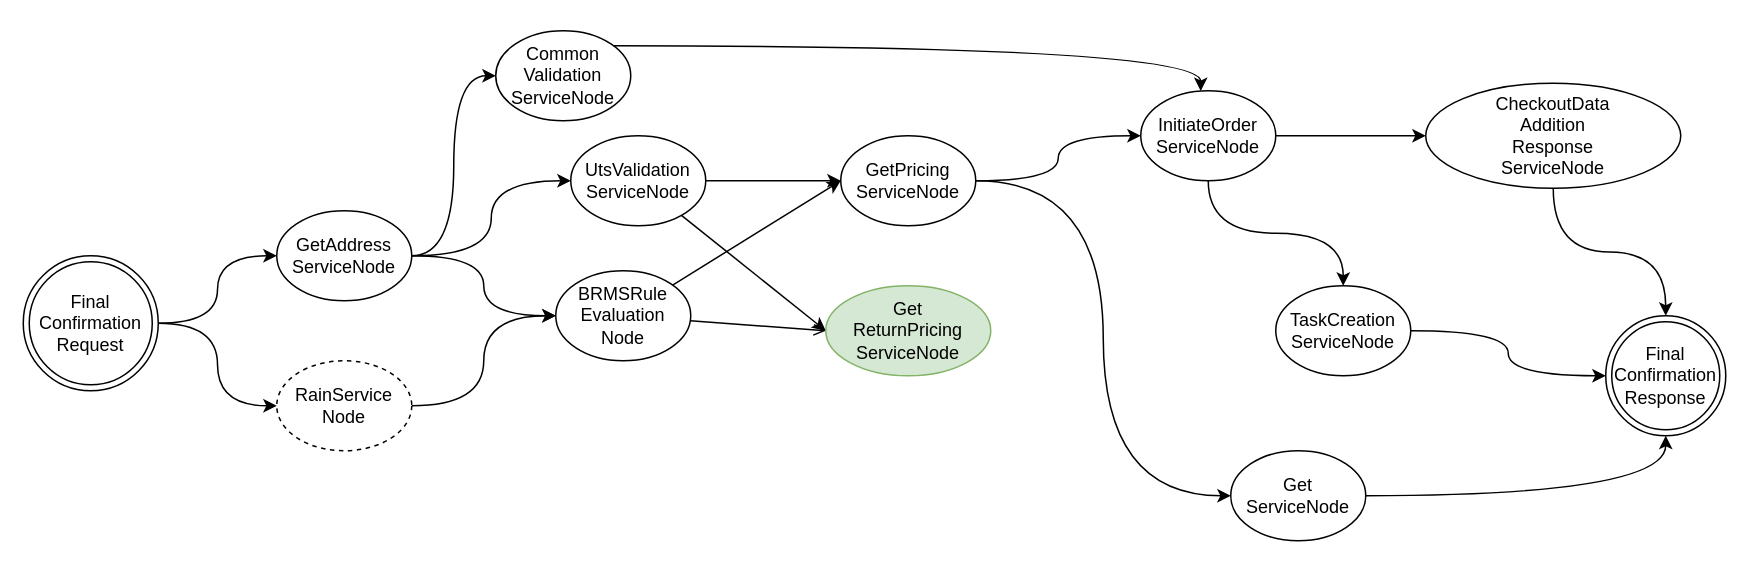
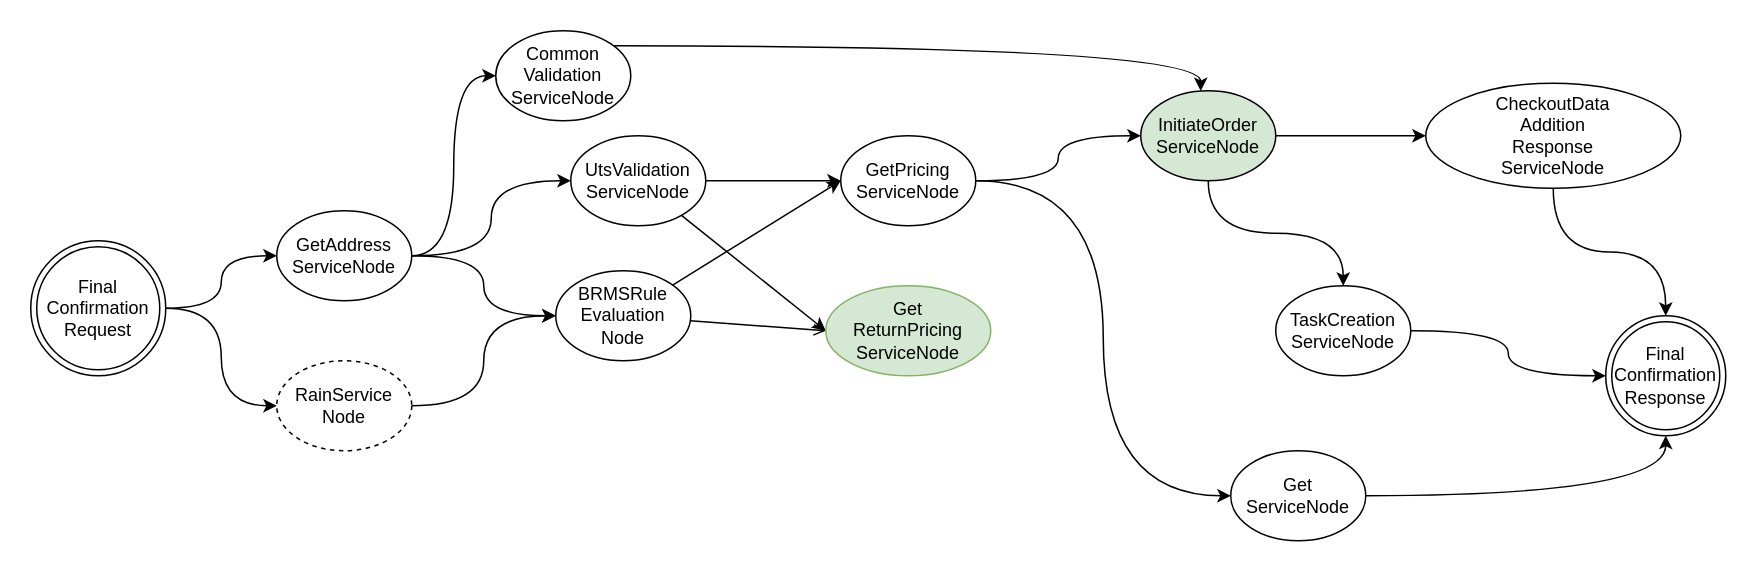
(1208, 136) -> (1208, 136)
(91, 323) -> (98, 308)
